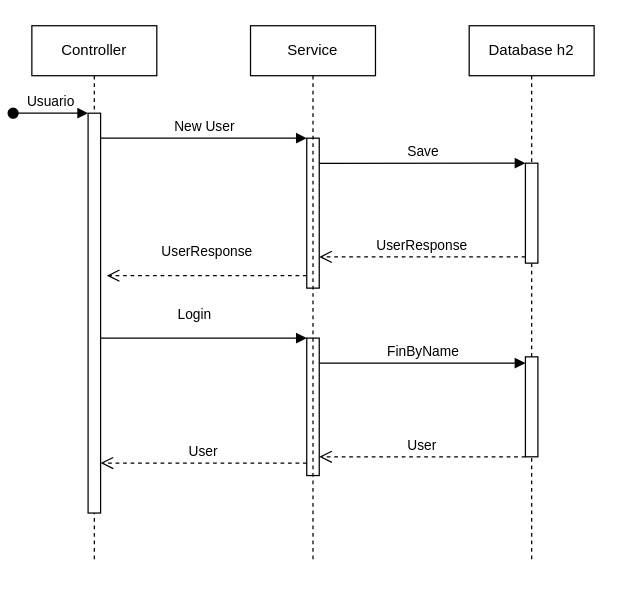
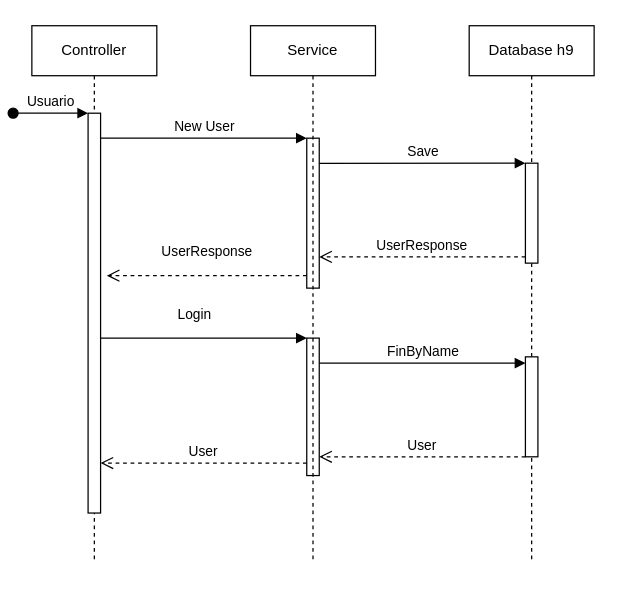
(532, 51) -> (532, 51)
